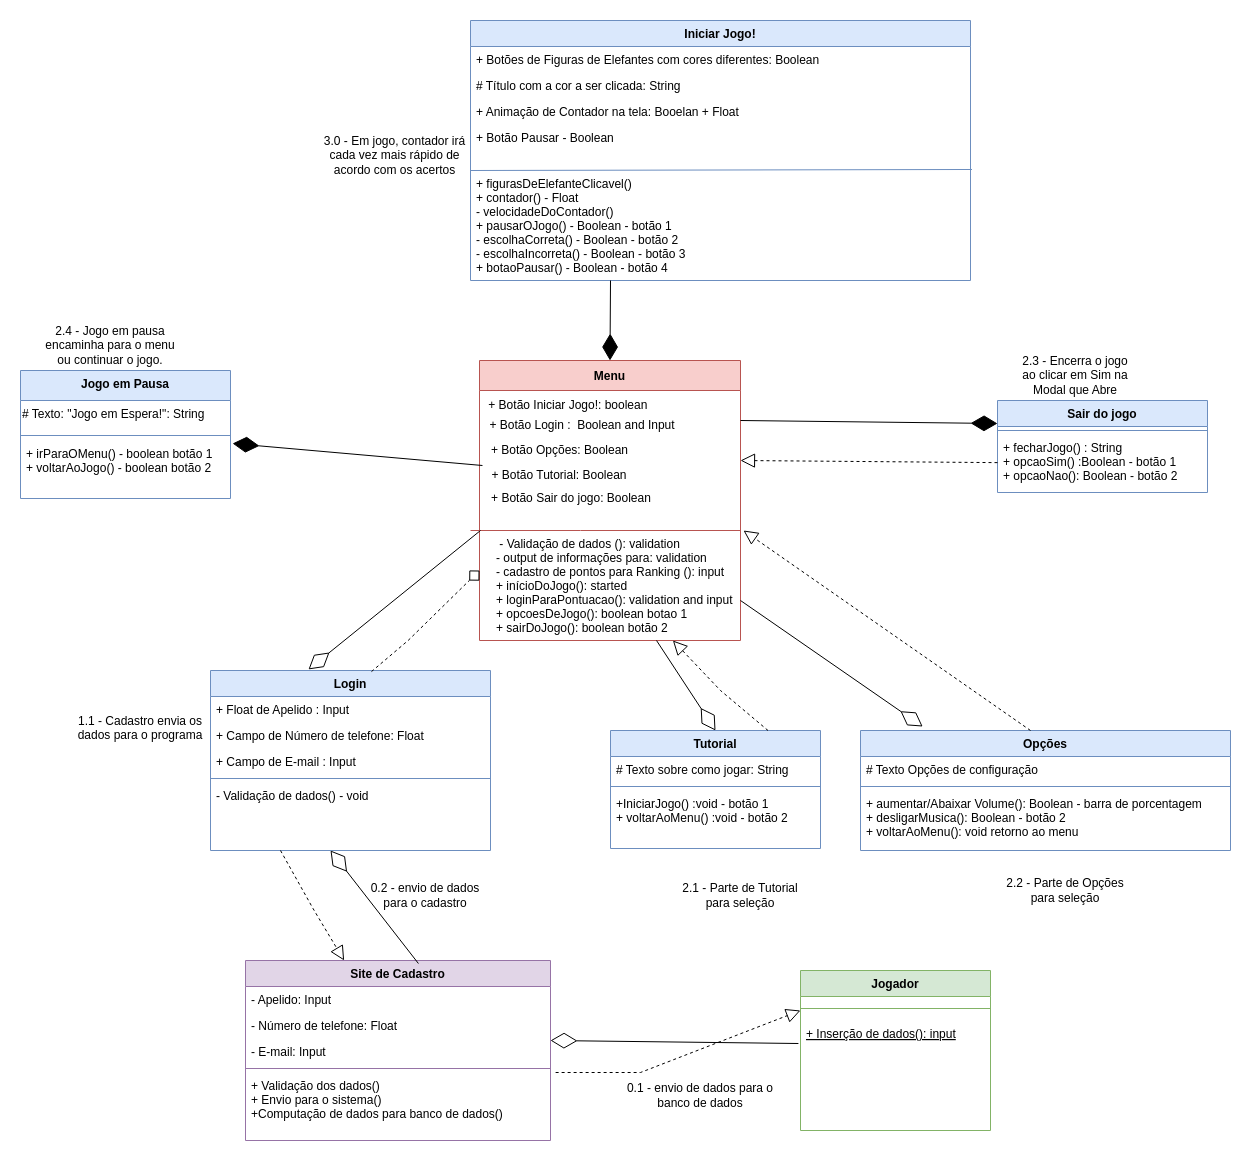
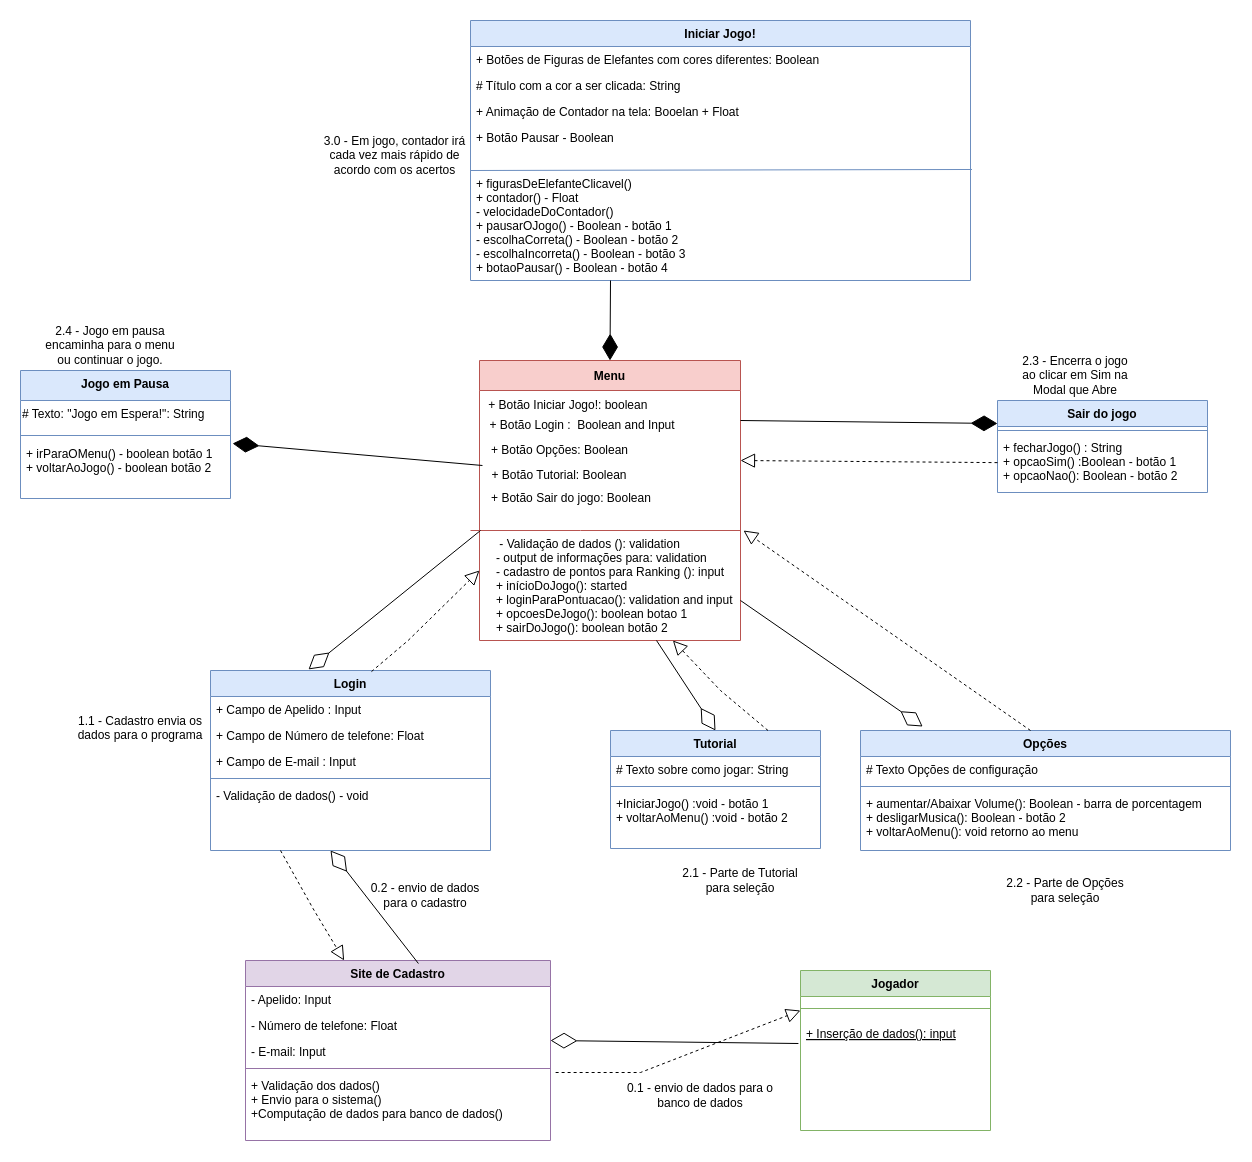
(468, 582) -> (469, 581)
(289, 710) -> (291, 710)
(741, 896) -> (741, 881)
